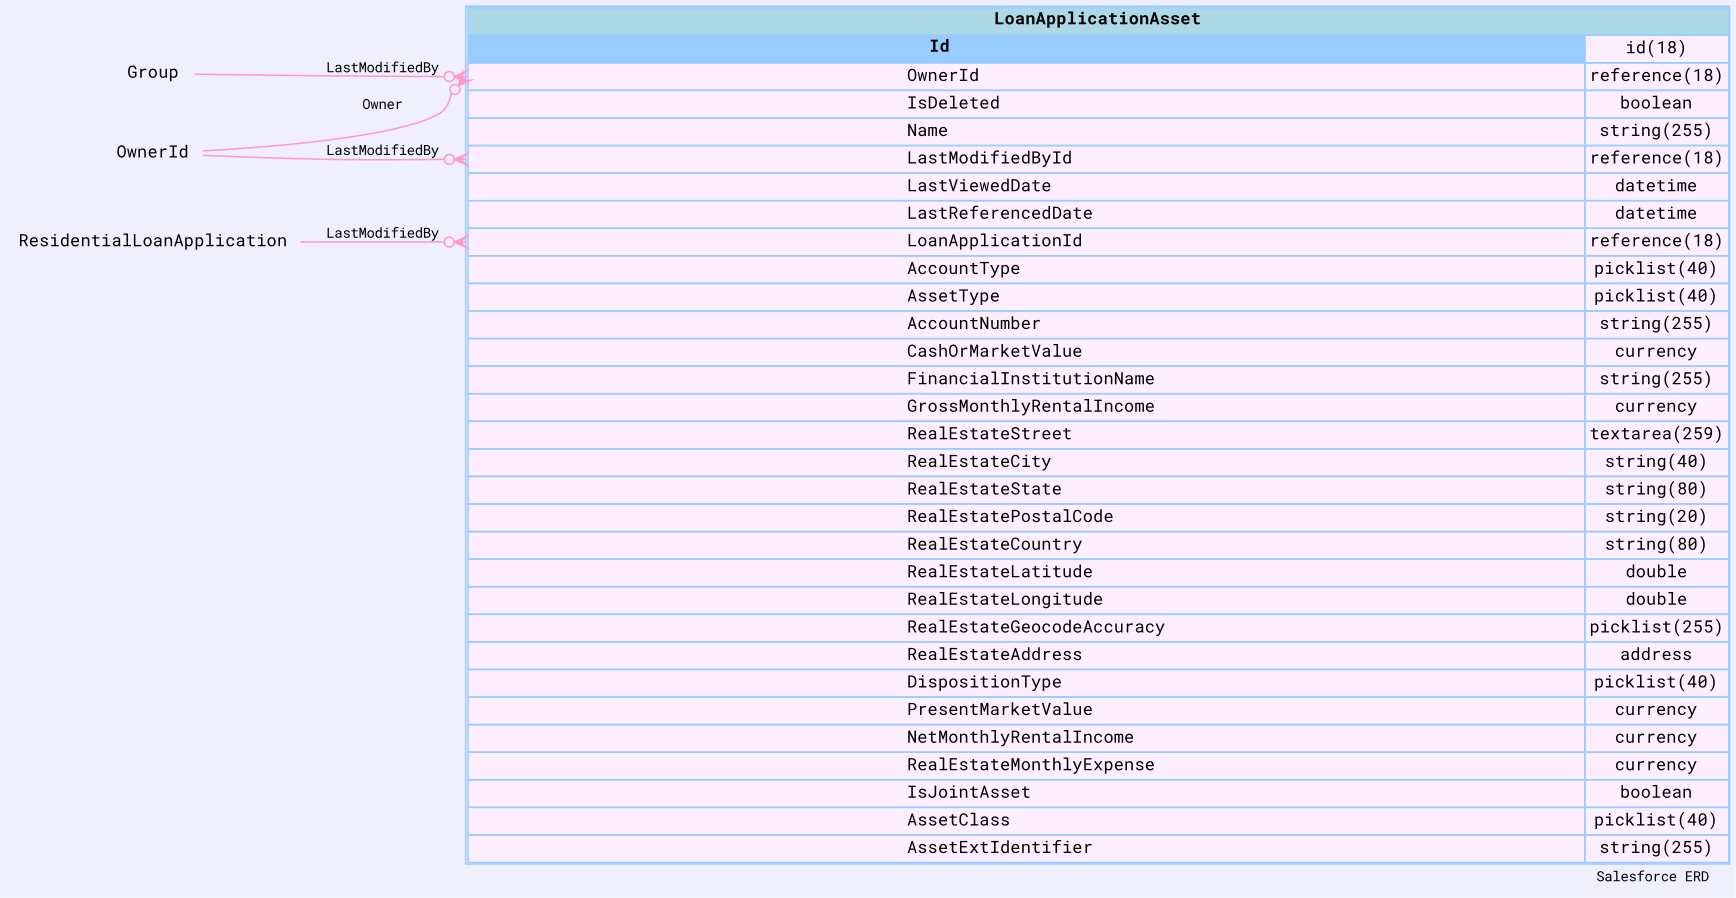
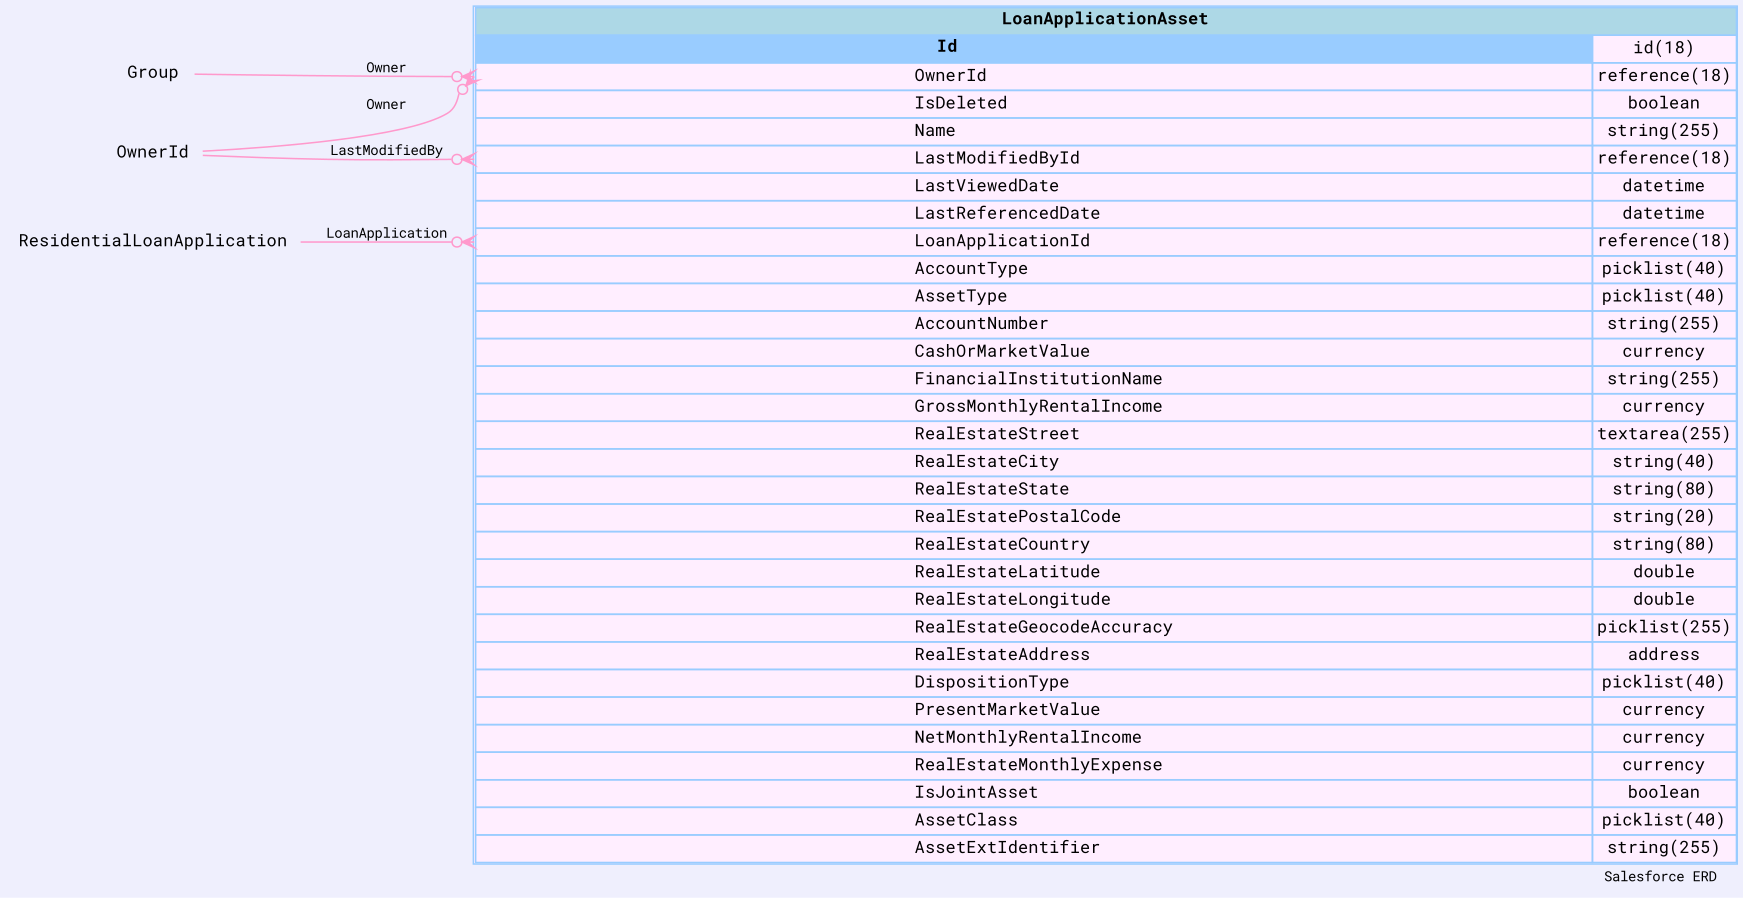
(383, 69) -> (387, 69)
(383, 234) -> (387, 234)
(1657, 434) -> (1664, 434)
